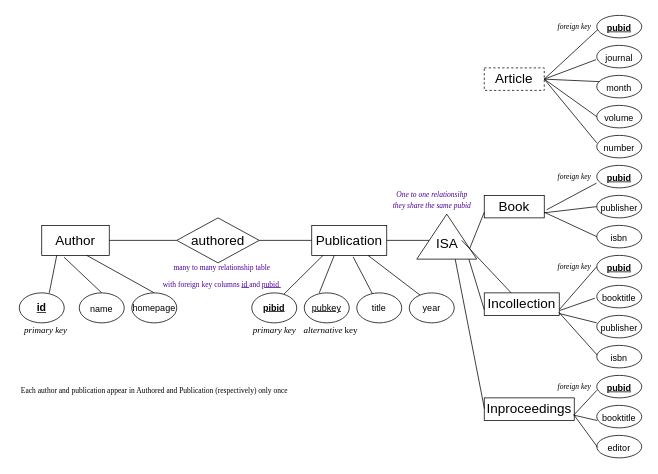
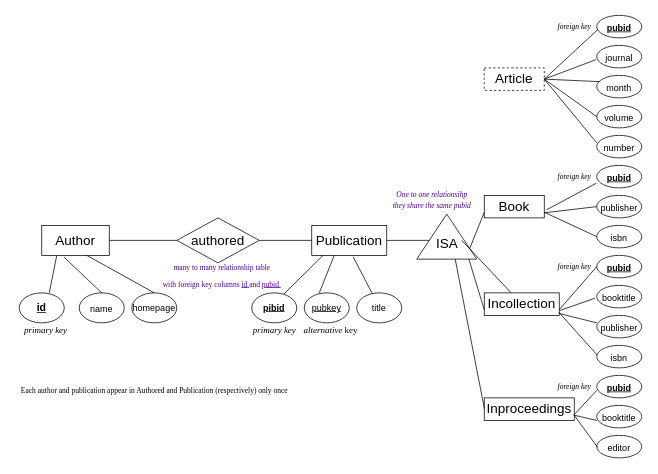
(394, 276) -> none
(432, 308) -> none
